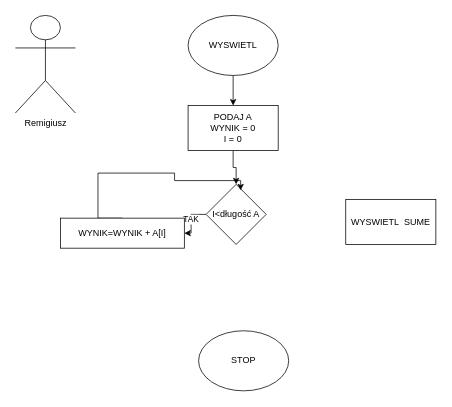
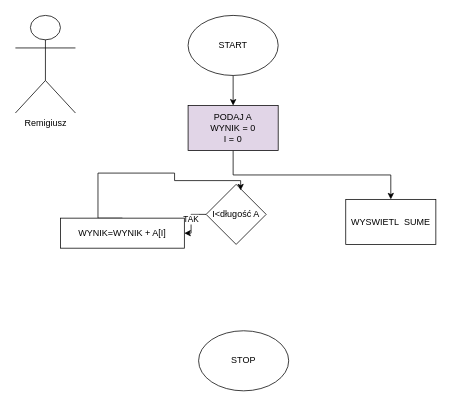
(233, 45) -> (233, 45)
(233, 128) -> (233, 128)
(236, 169) -> (390, 183)
